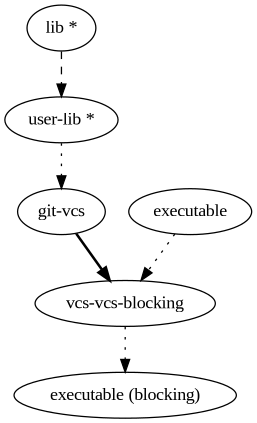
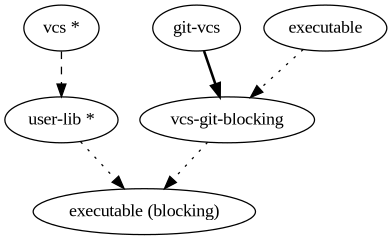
(61, 28) -> (61, 28)
(61, 159) -> (98, 160)
(125, 303) -> (227, 120)
